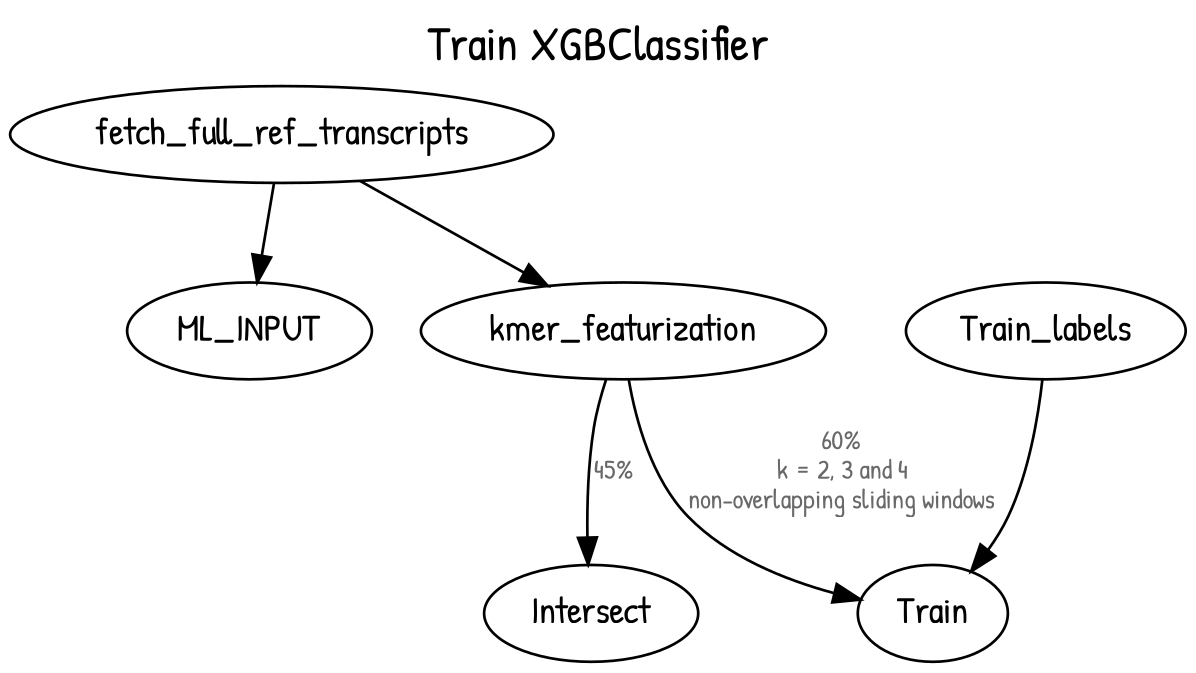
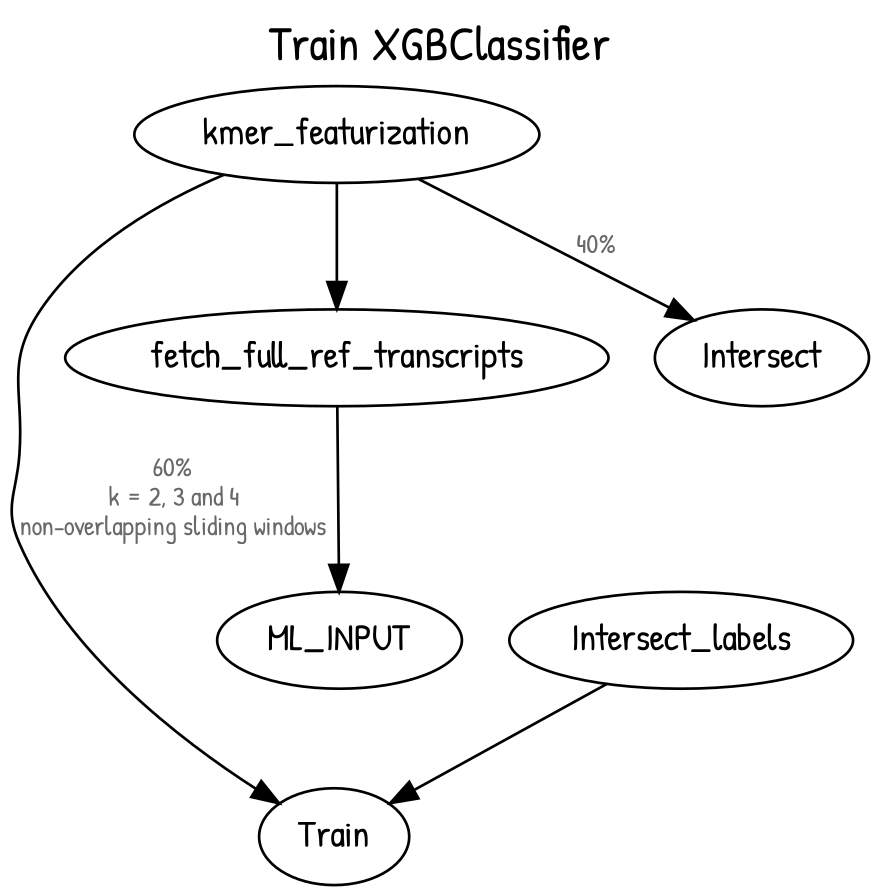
(442, 227) -> (337, 233)
(1046, 331) -> (681, 640)
(615, 472) -> (598, 246)
